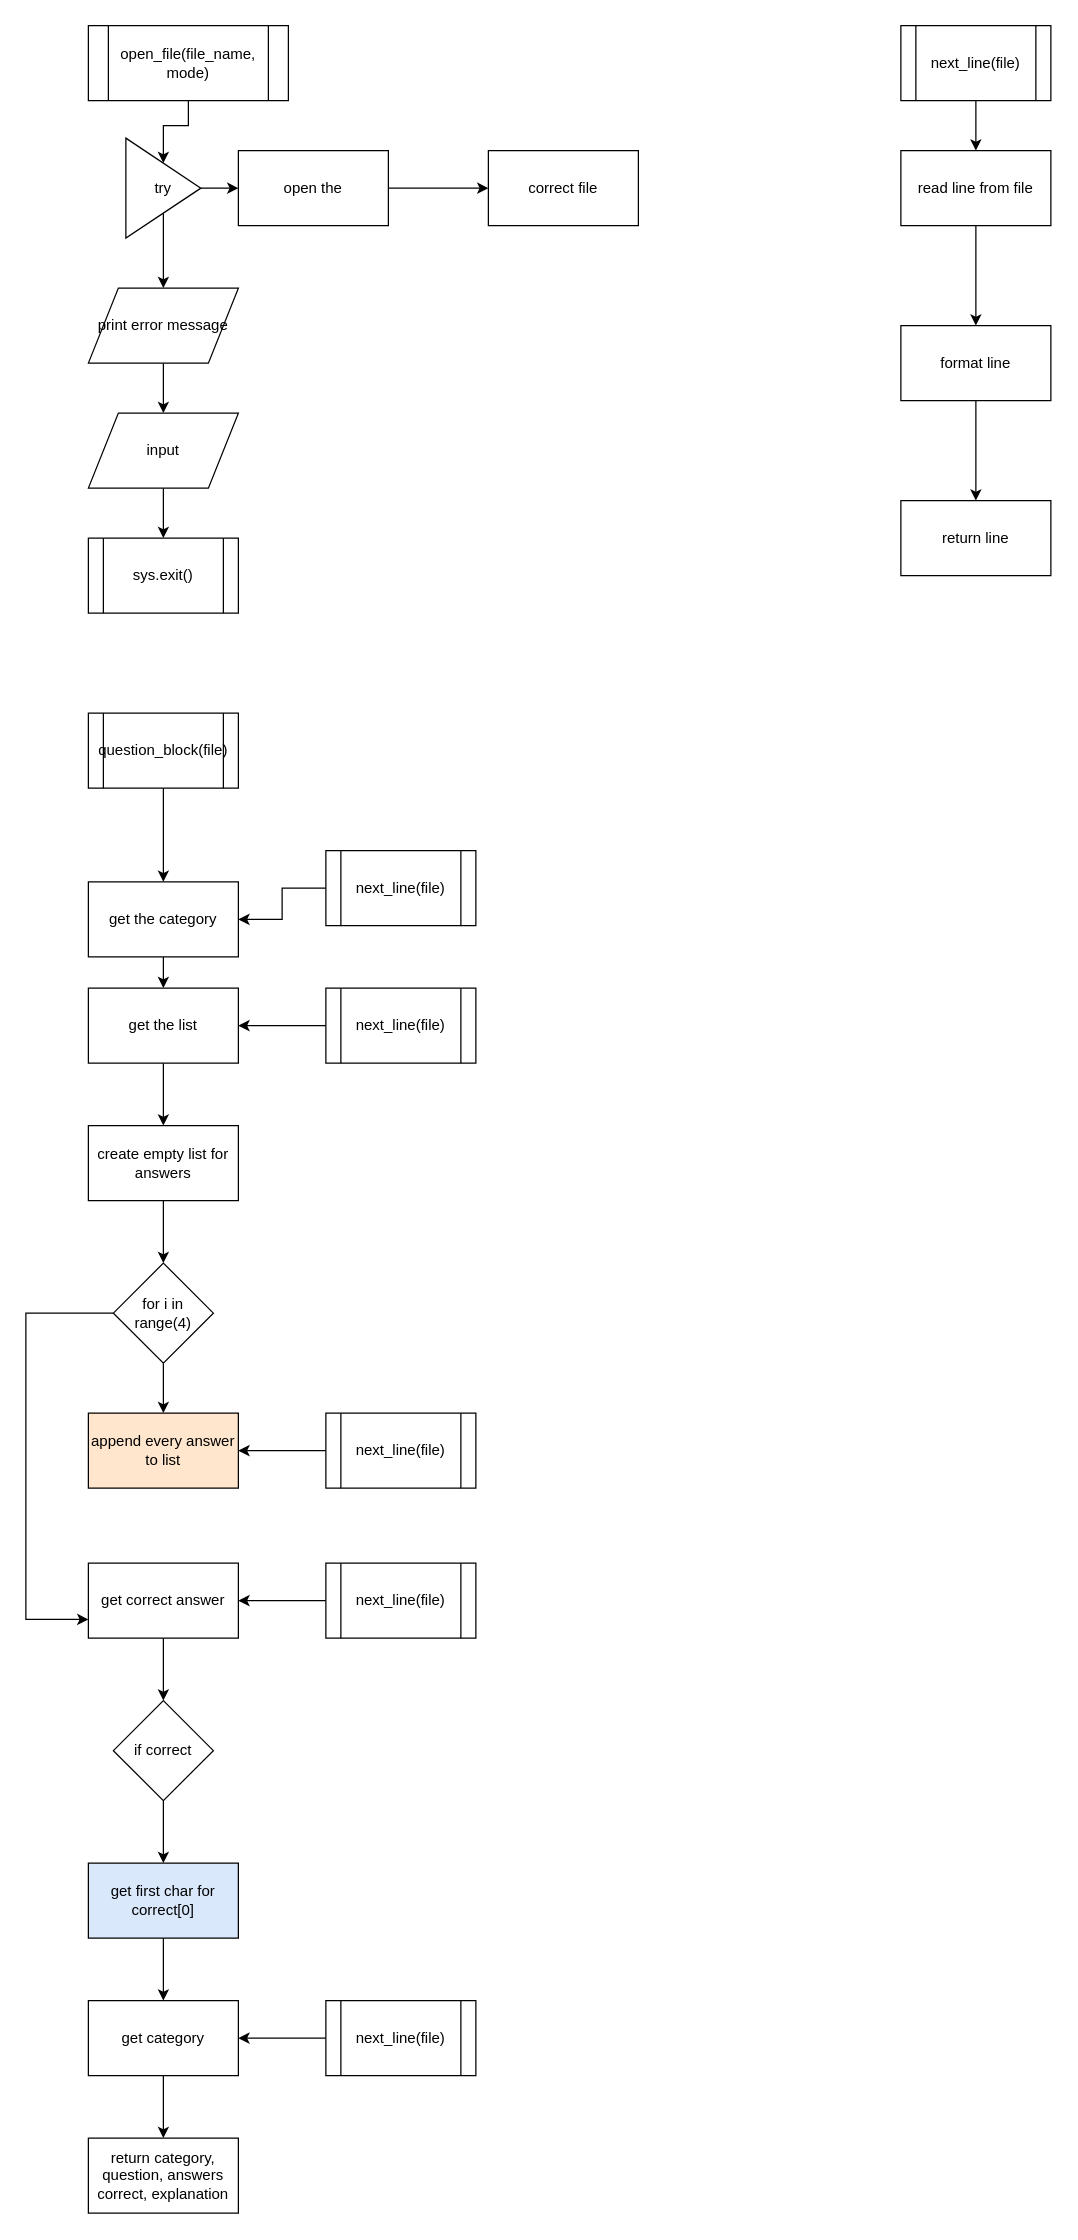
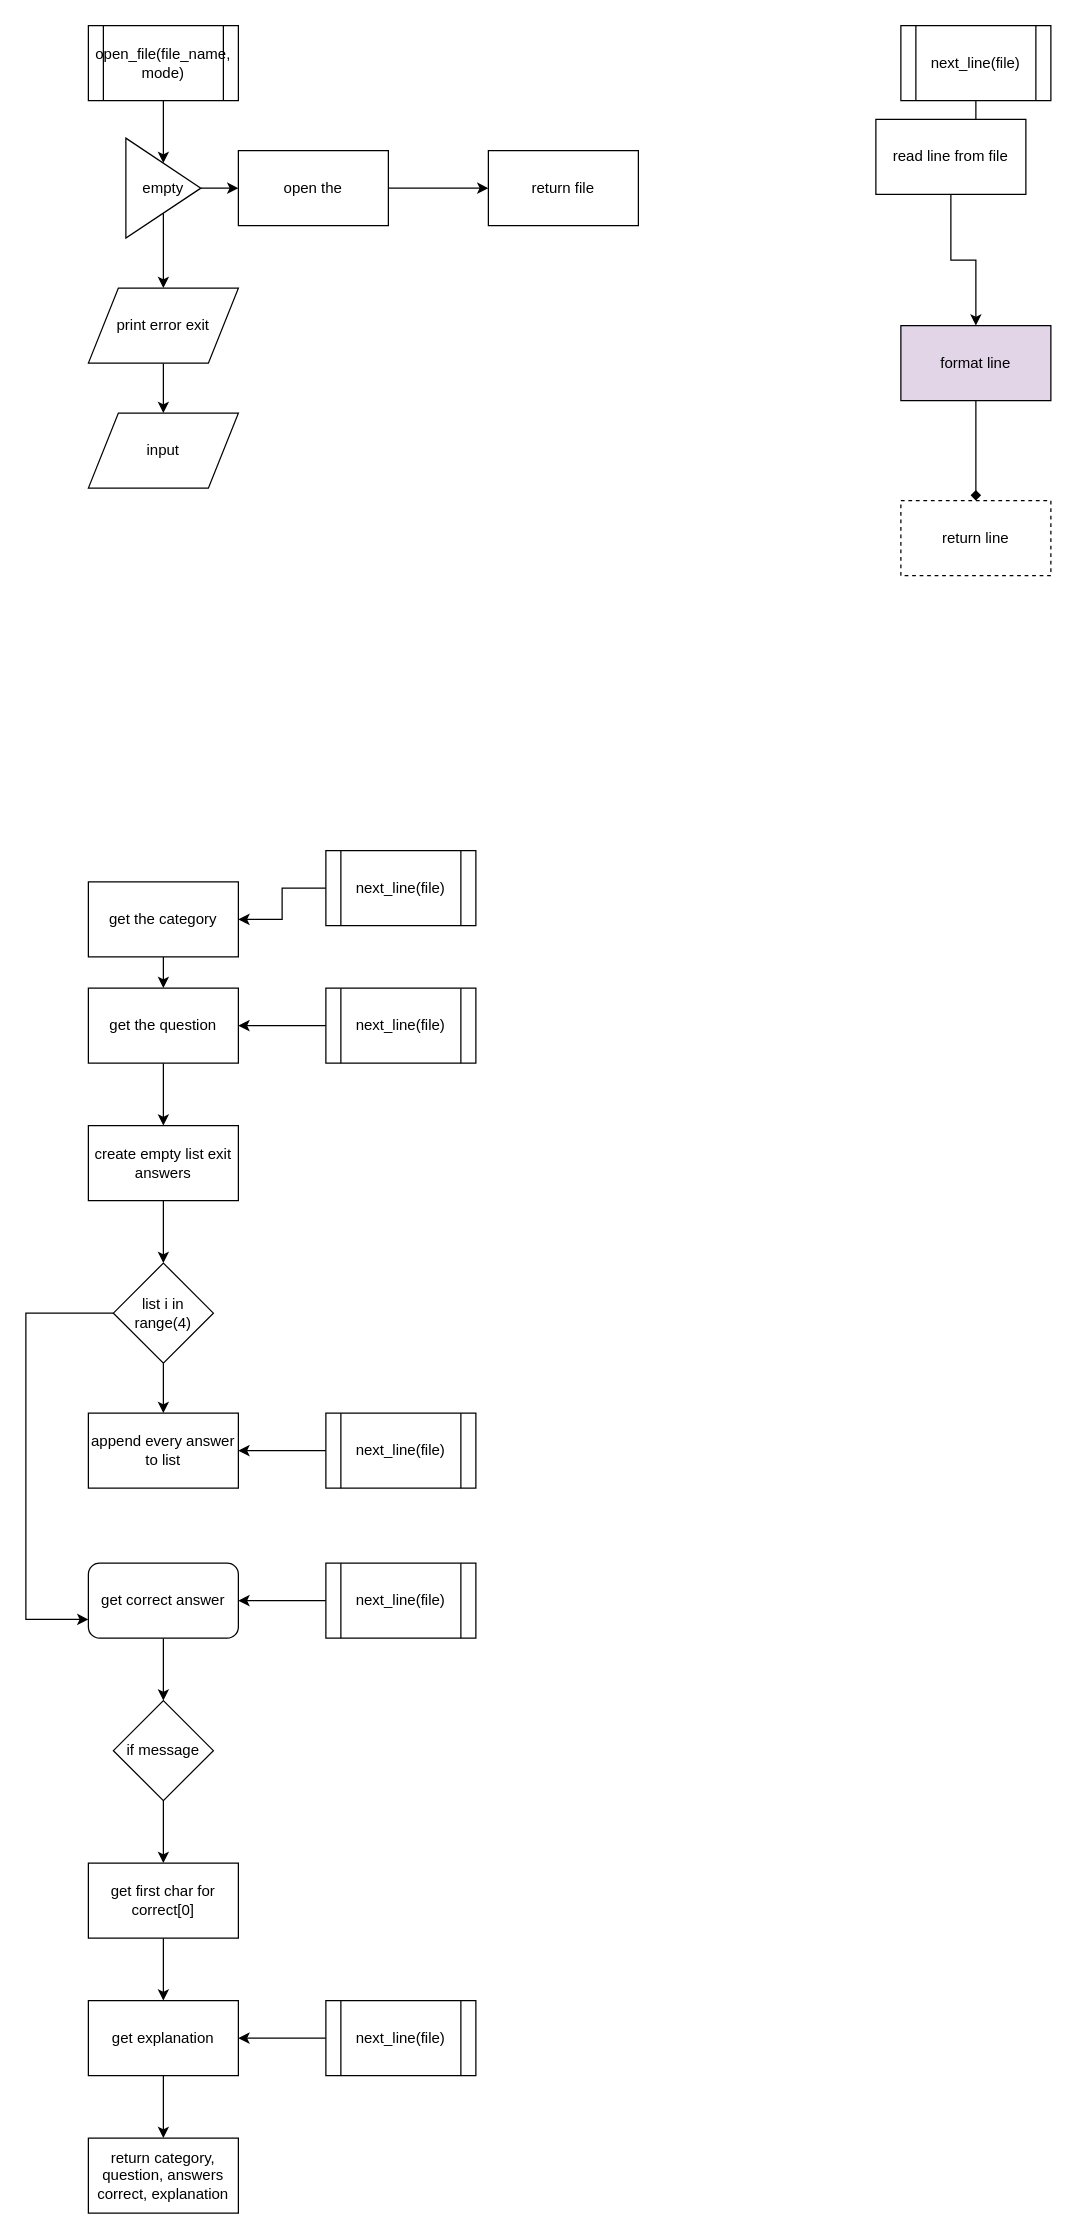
(188, 63) -> (163, 63)
(163, 188) -> (163, 188)
(563, 188) -> (563, 188)
(976, 188) -> (951, 157)
(163, 326) -> (163, 326)
(976, 363) -> (976, 363)
(976, 491) -> (976, 490)
(163, 509) -> none
(976, 538) -> (976, 538)
(163, 576) -> none
(163, 751) -> none
(163, 831) -> none
(163, 1026) -> (163, 1026)
(163, 1163) -> (163, 1163)
(163, 1313) -> (163, 1313)
(163, 1451) -> (163, 1451)
(163, 1601) -> (163, 1601)
(163, 1751) -> (163, 1751)
(163, 1901) -> (163, 1901)
(163, 2038) -> (163, 2038)
